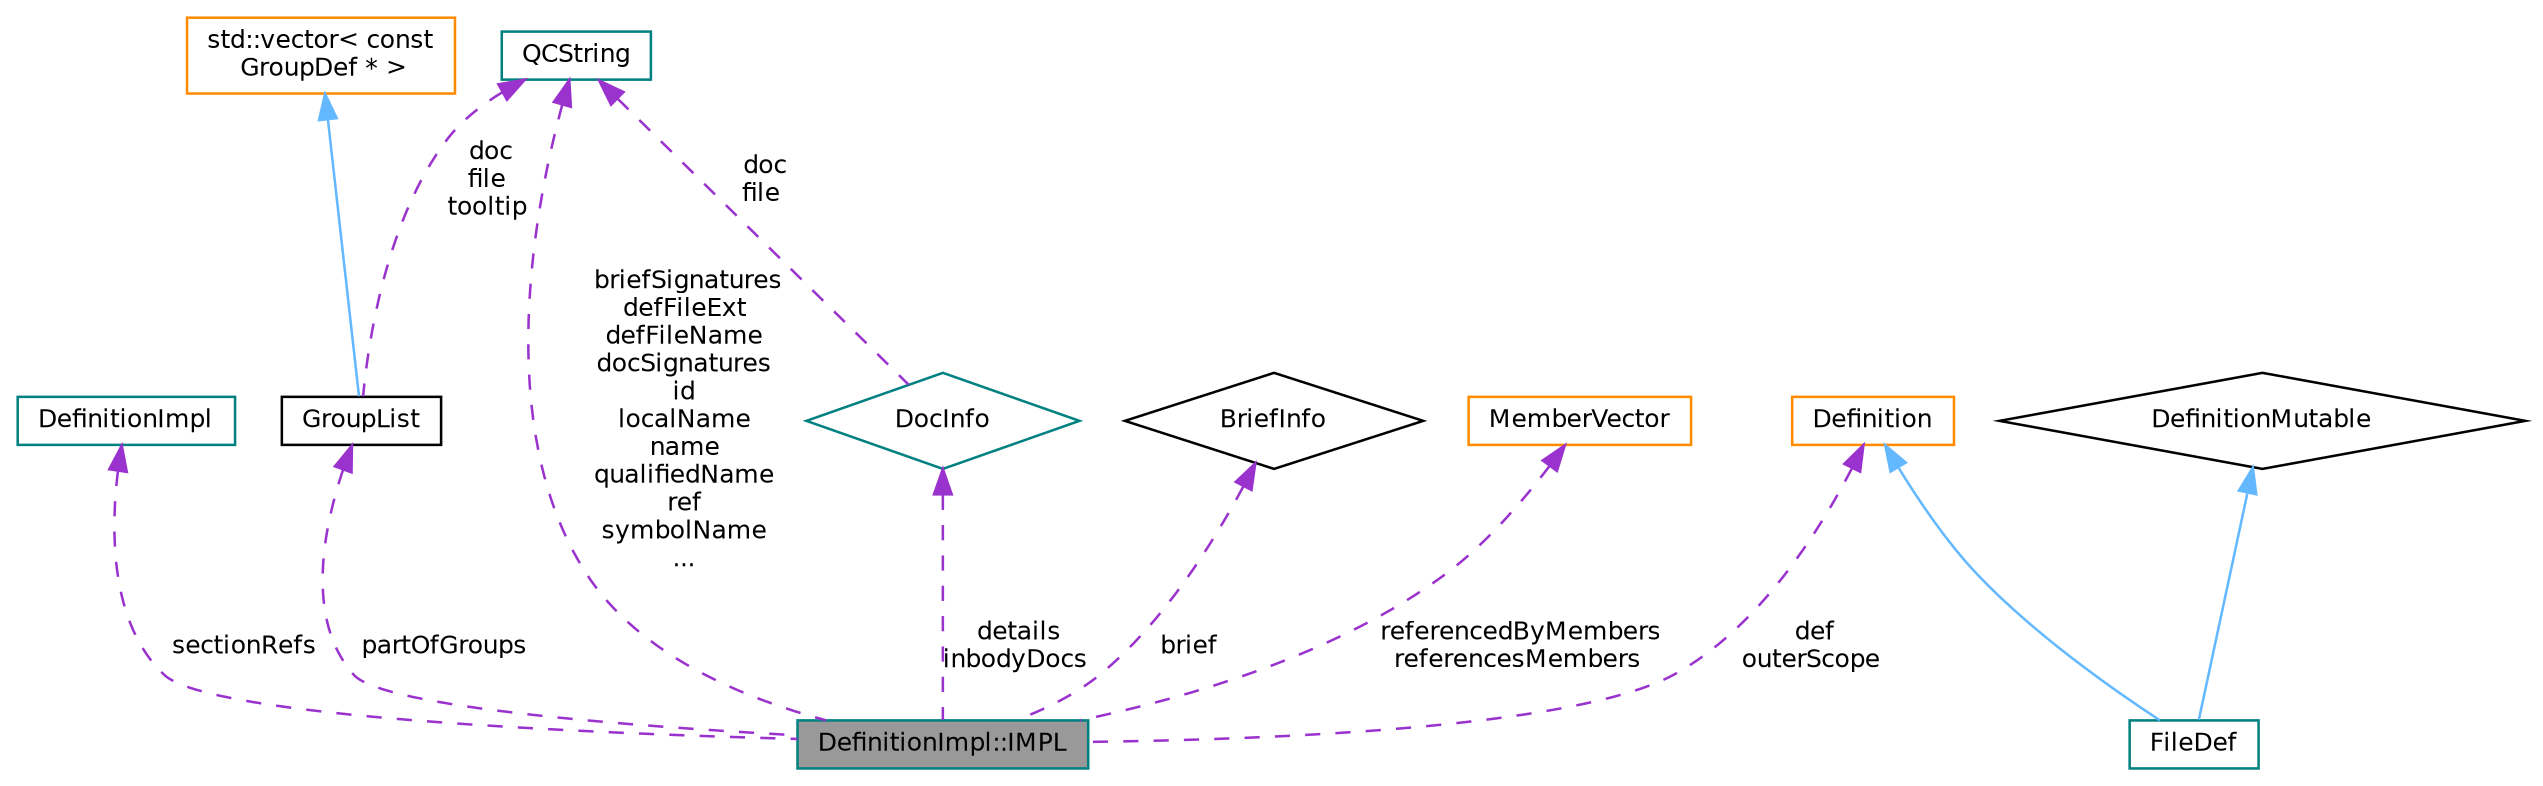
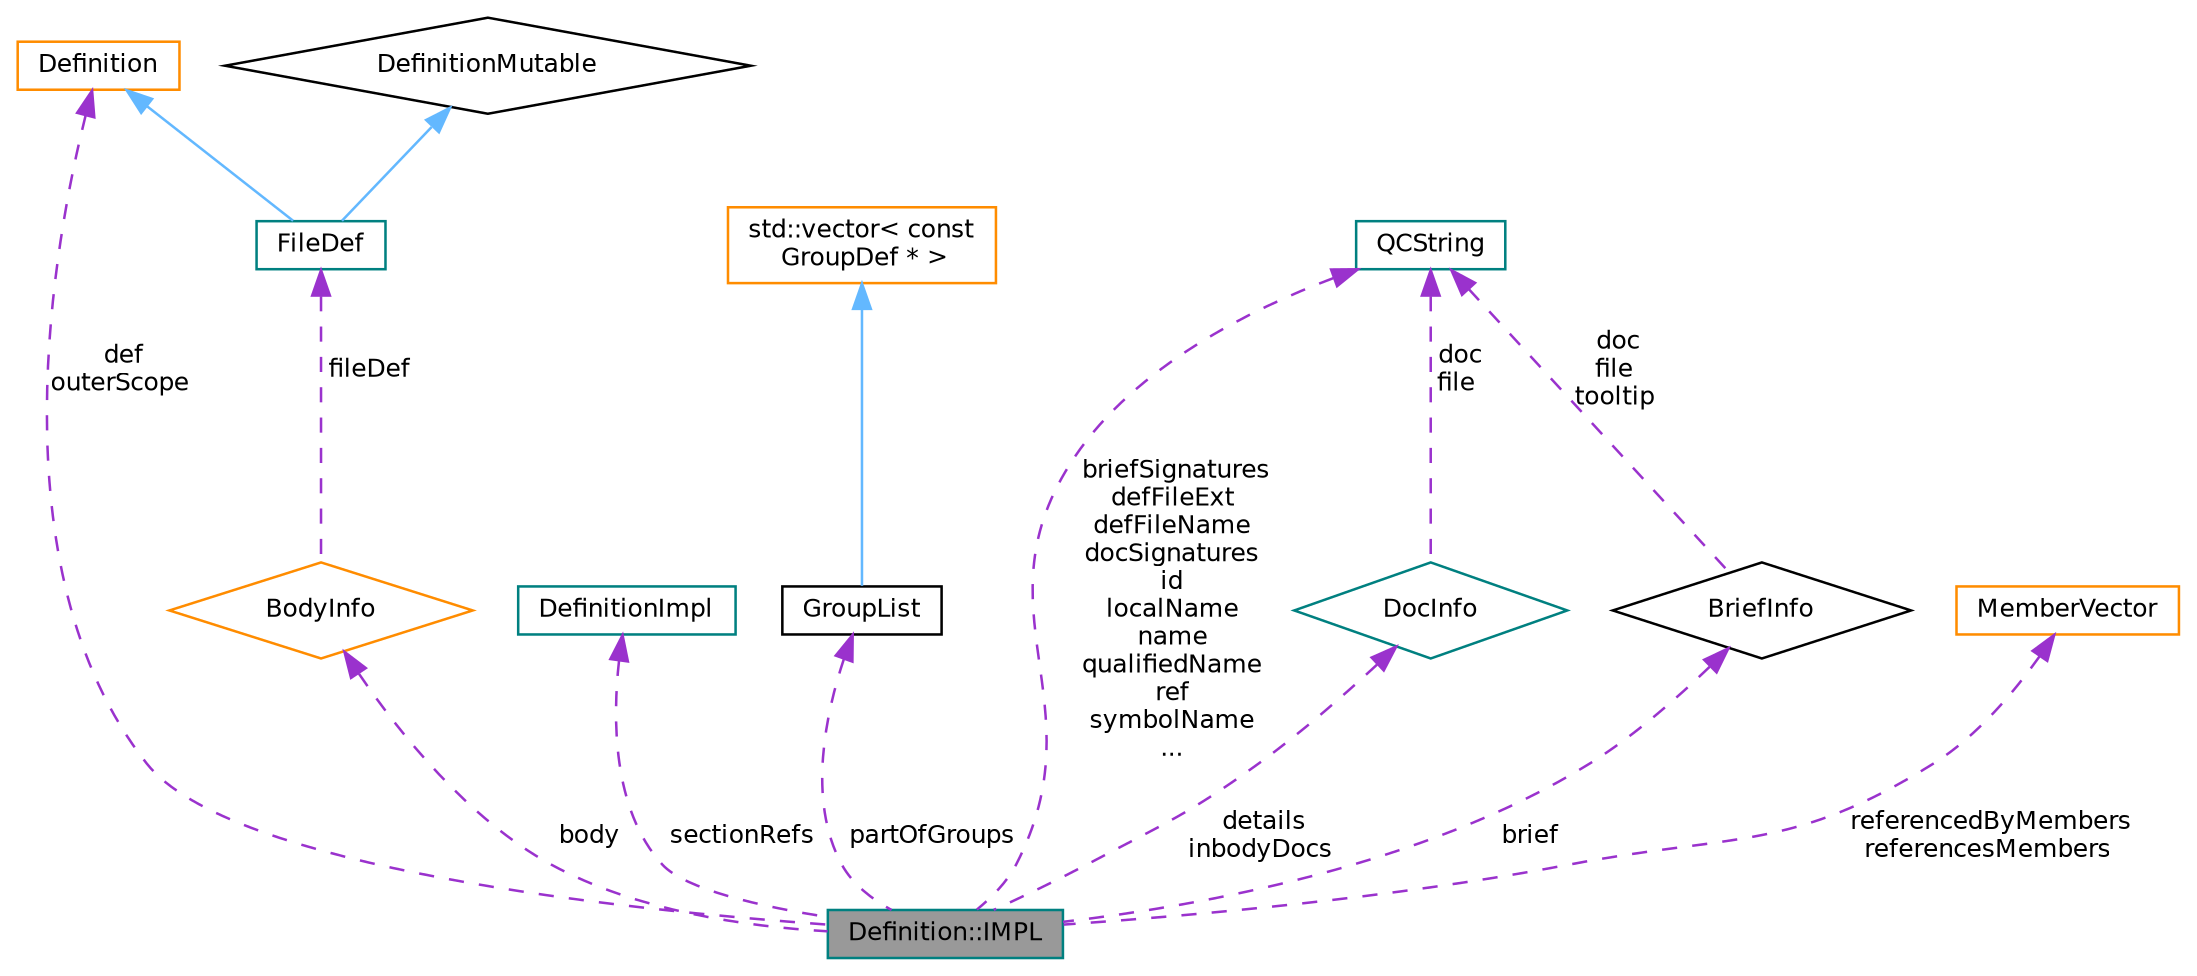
(400, 228) -> (1599, 431)
none -> (321, 610)
(943, 744) -> (945, 934)
